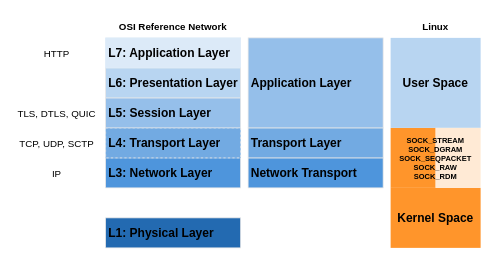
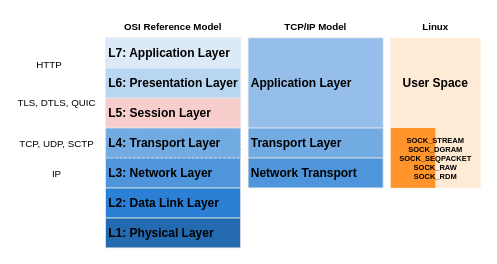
(173, 27) -> (173, 27)
none -> (315, 27)
(57, 53) -> (49, 64)
(435, 83) -> (435, 83)
(57, 113) -> (57, 102)
(173, 113) -> (173, 113)
none -> (173, 203)
(435, 218) -> none
